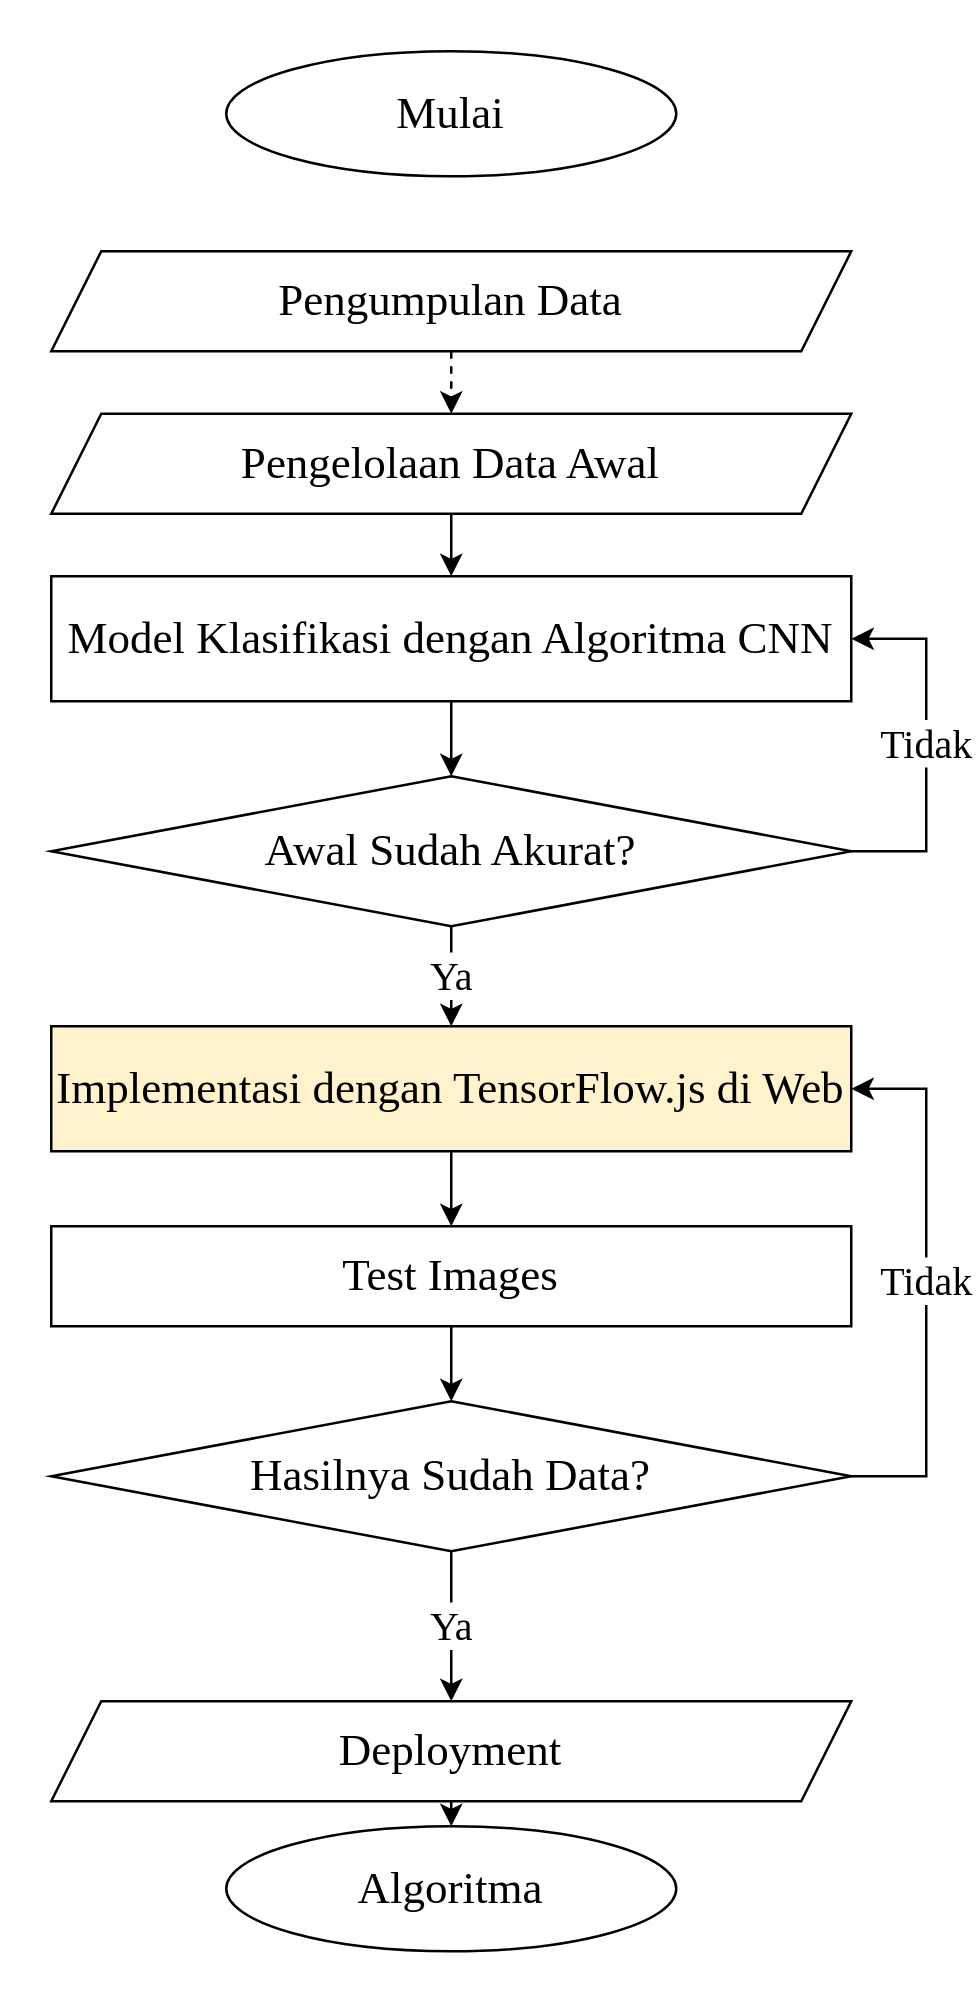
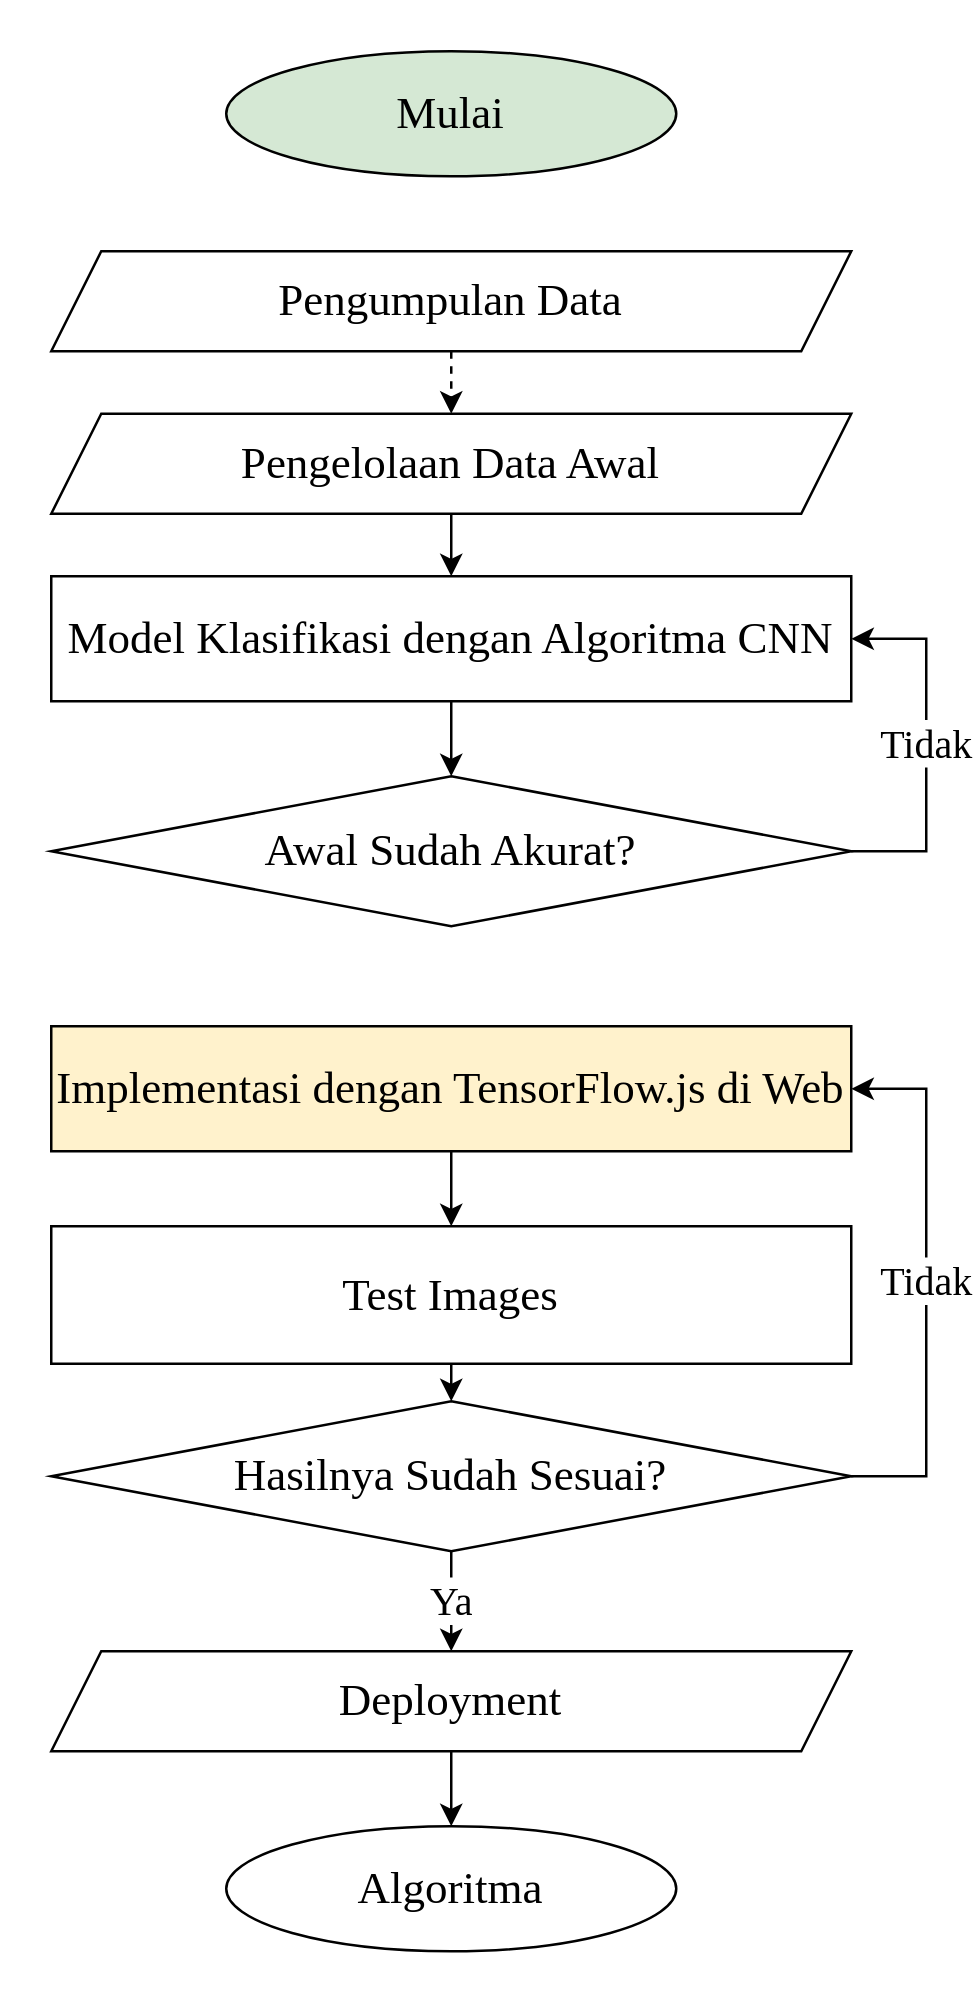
(451, 114) -> (451, 114)
(451, 939) -> none
(451, 1276) -> (451, 1295)
(451, 1476) -> (451, 1476)
(451, 1751) -> (451, 1701)
